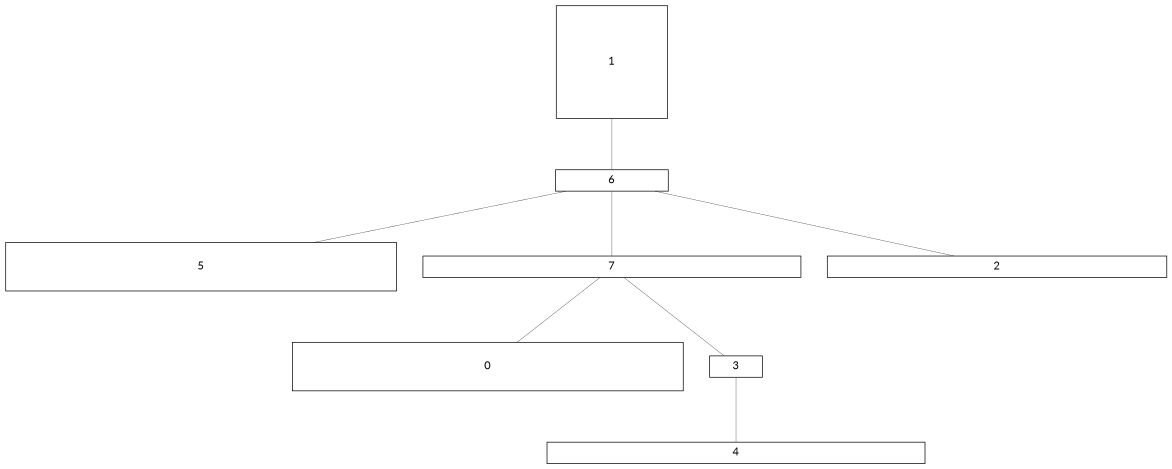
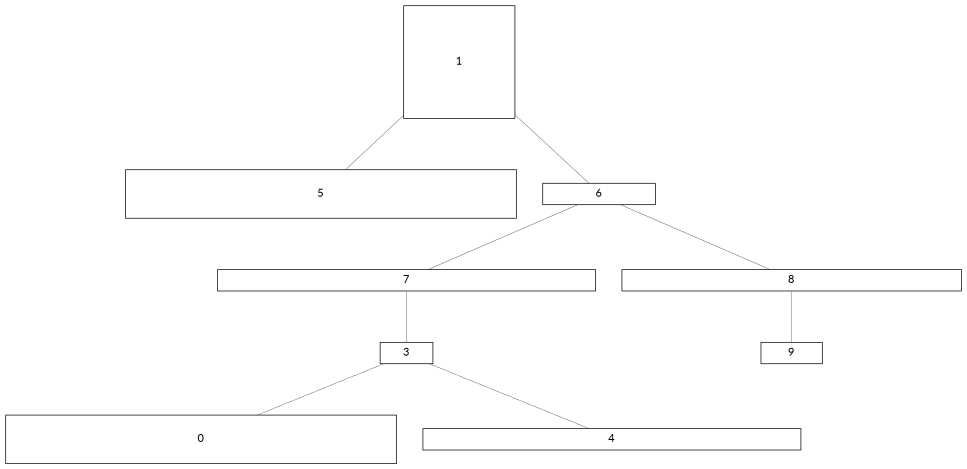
(440, 217) -> (375, 143)
(997, 267) -> (792, 280)
(559, 310) -> (320, 389)
none -> (792, 353)
